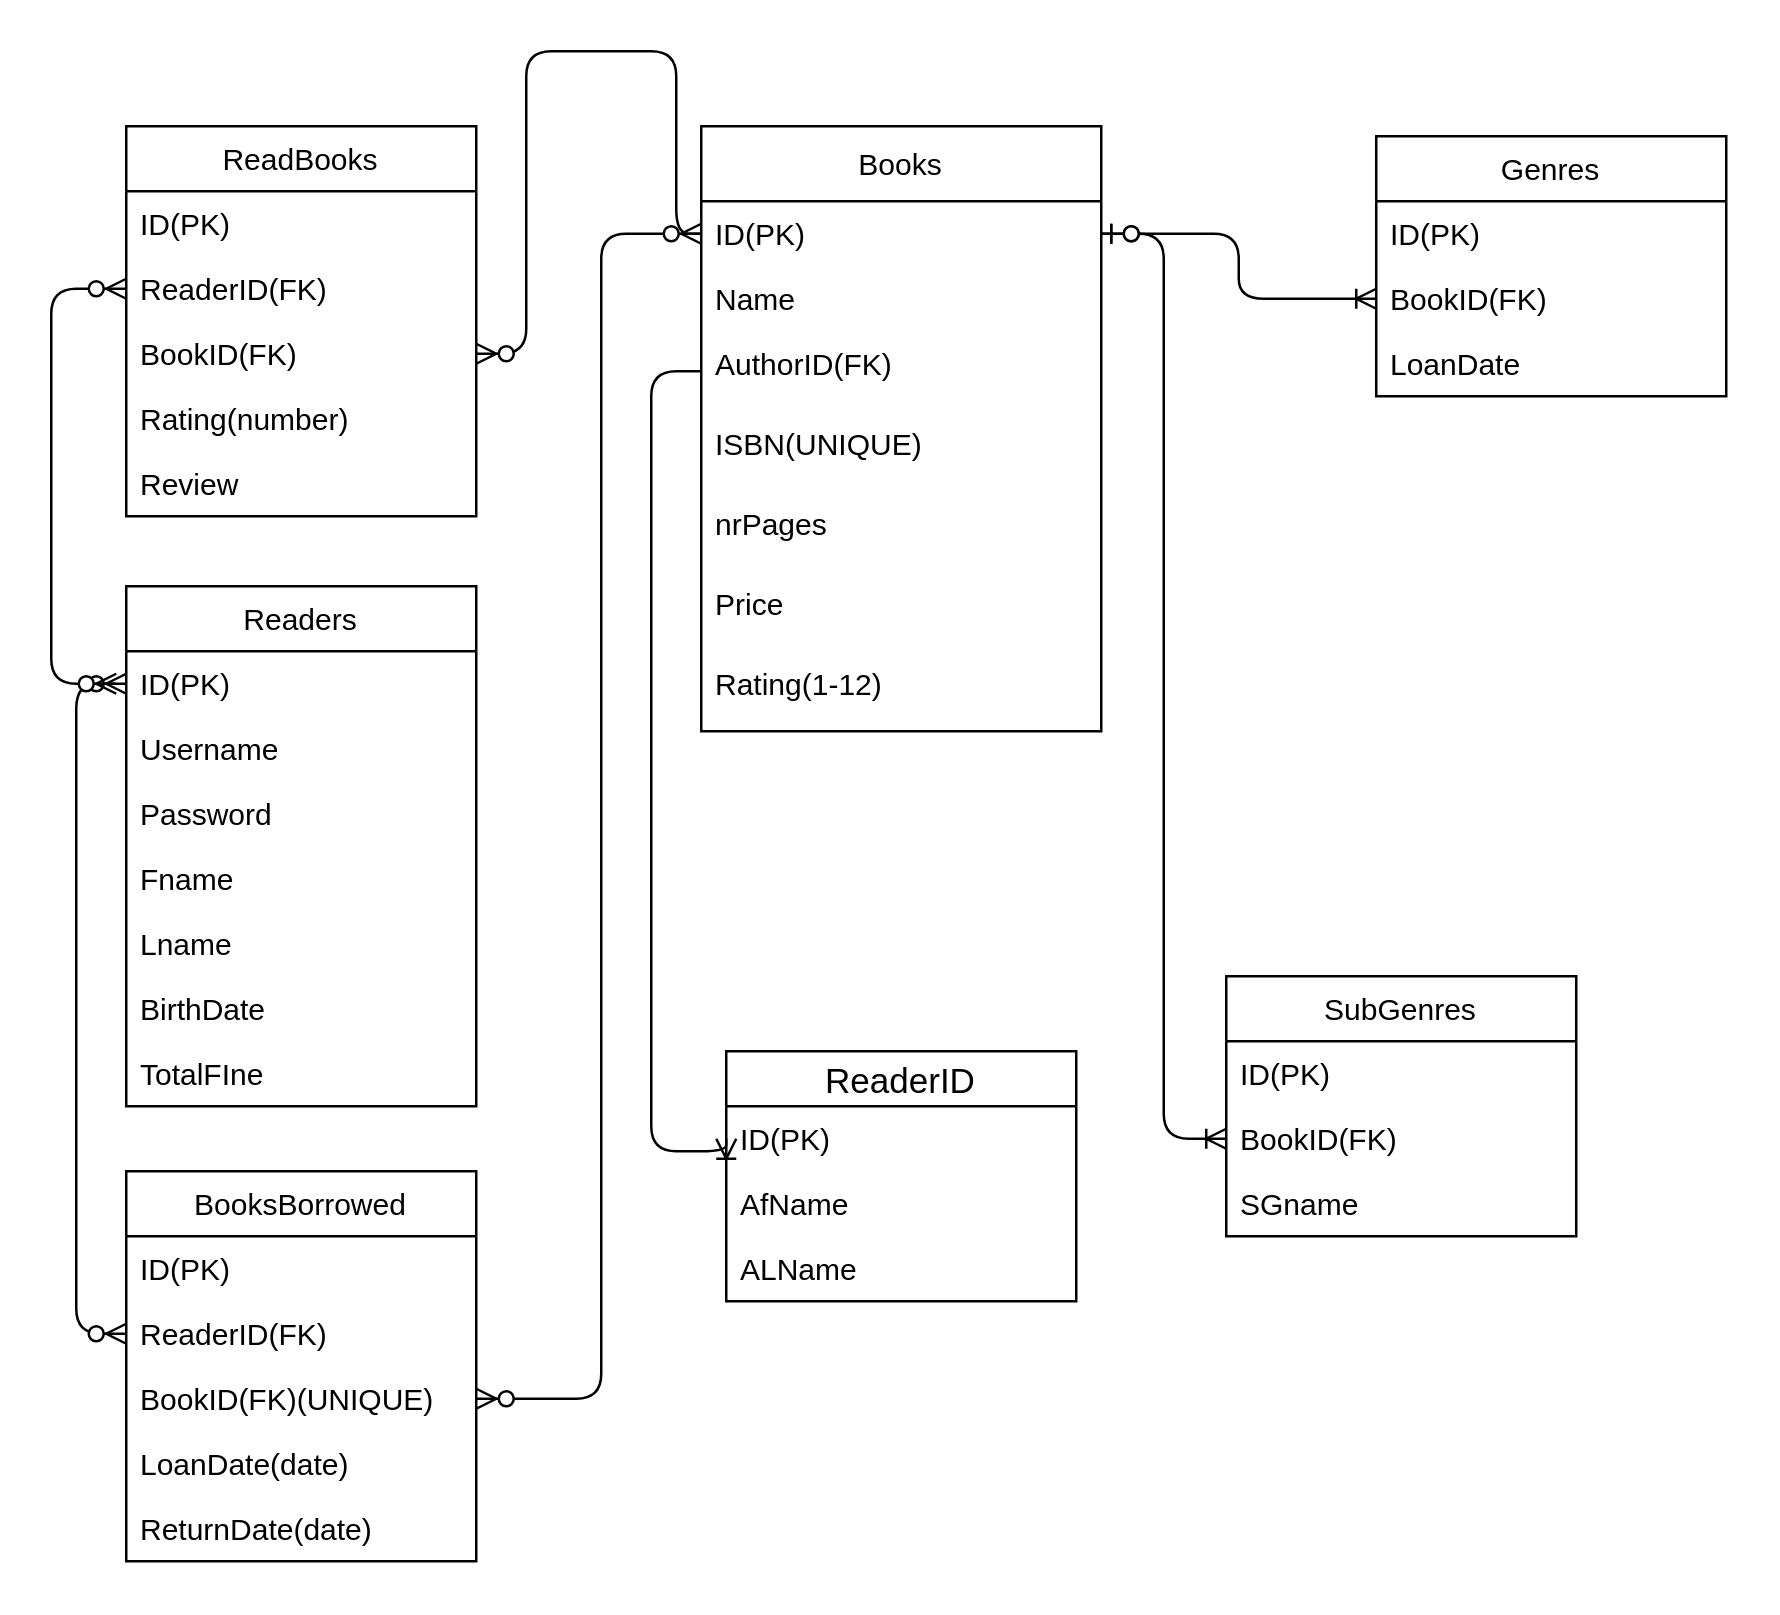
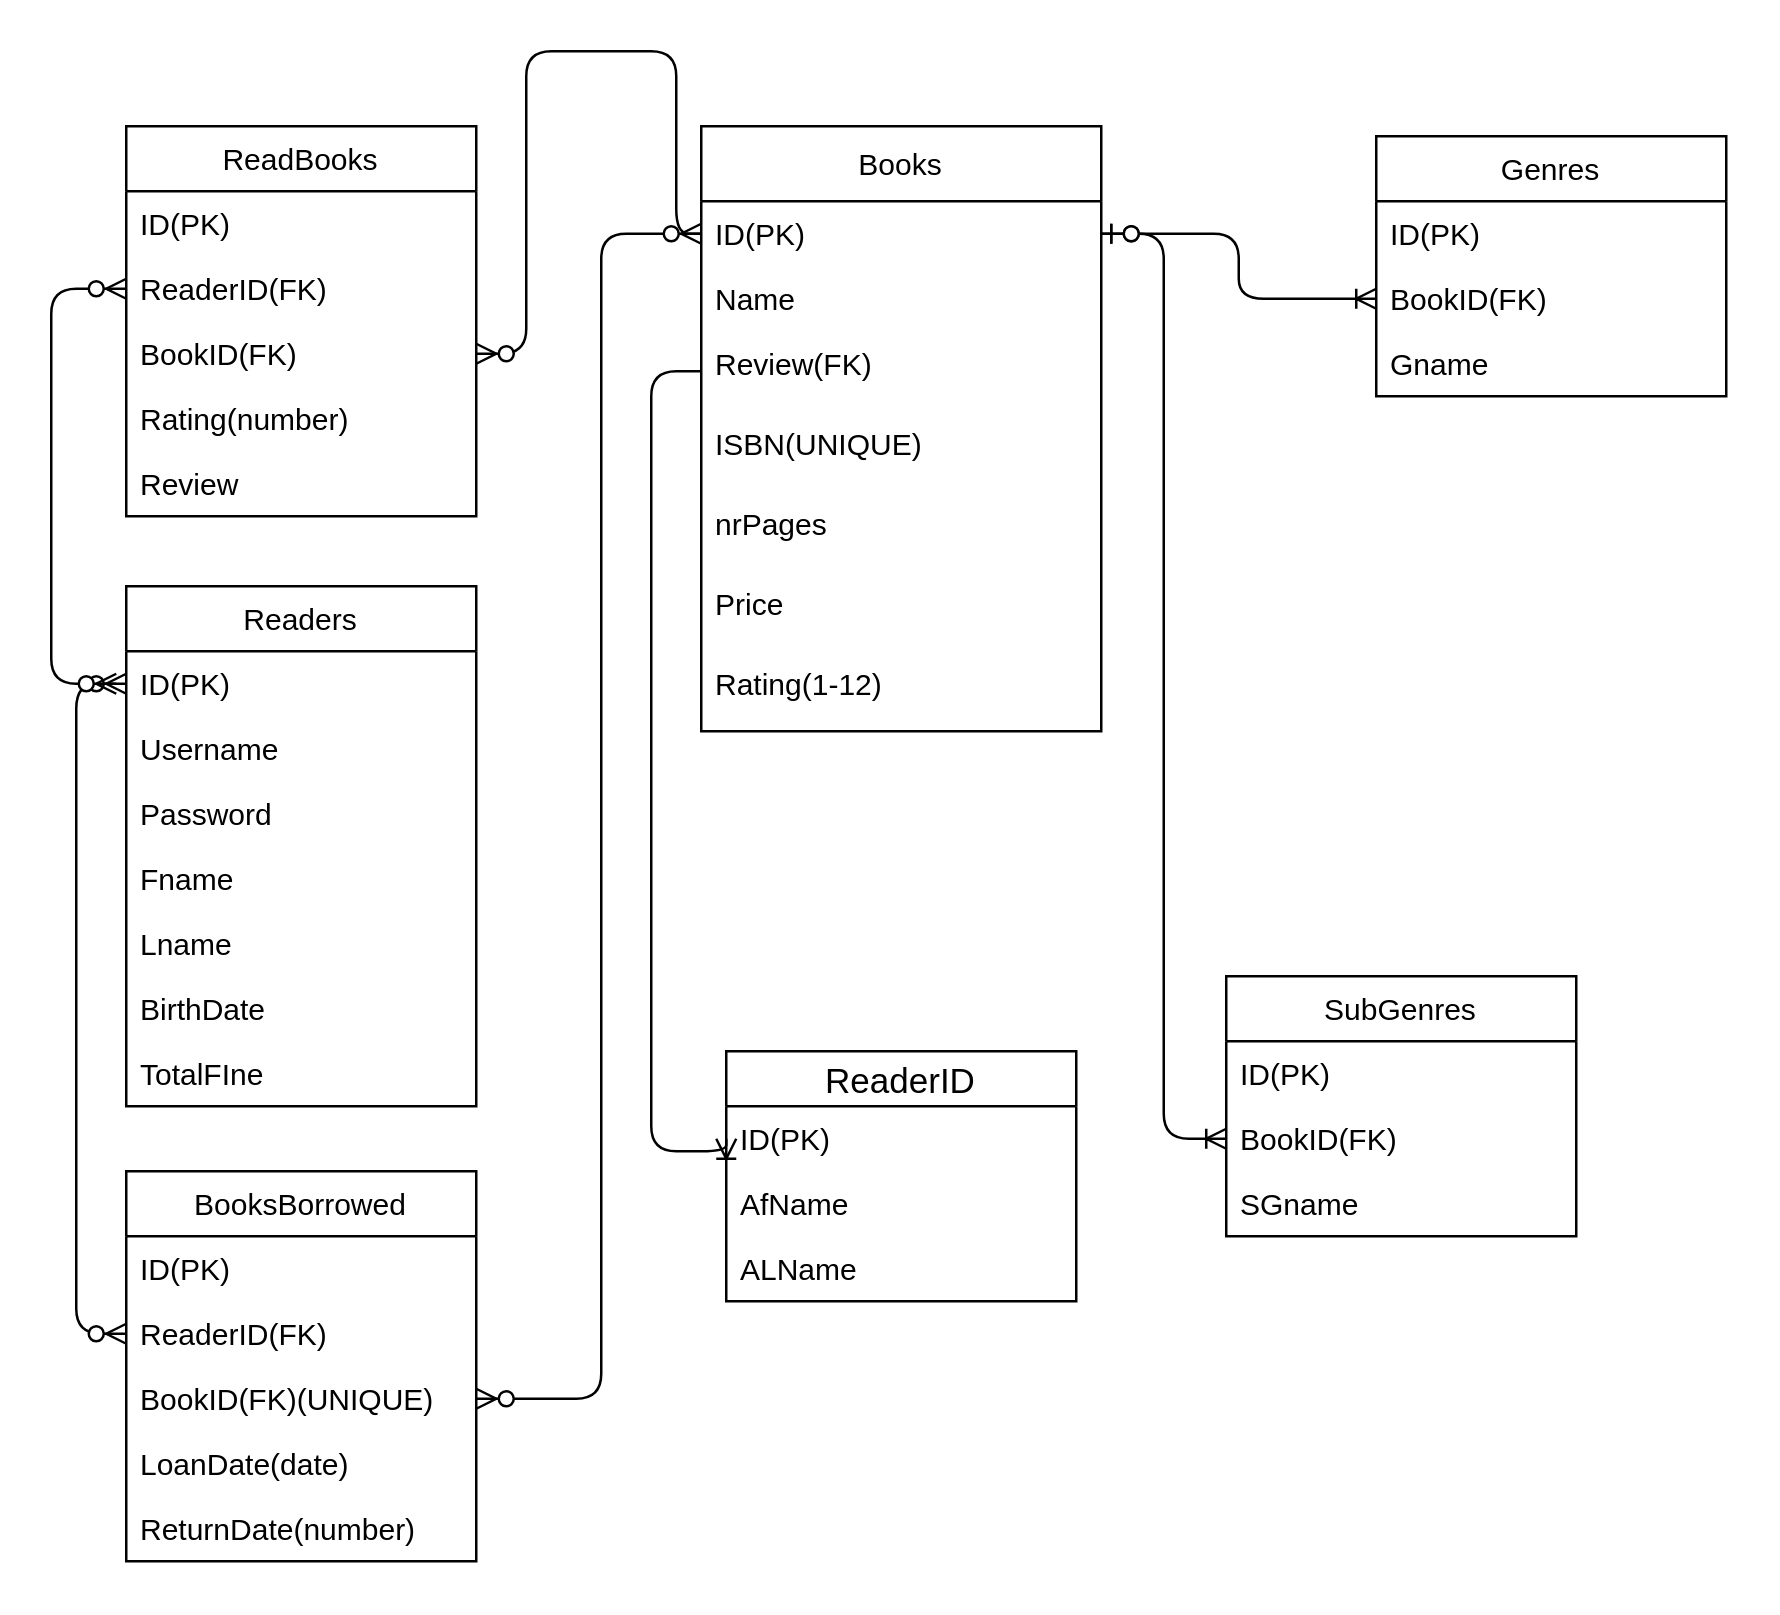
(816, 365) -> (795, 365)
(1457, 365) -> (1432, 365)
(274, 1530) -> (291, 1530)
